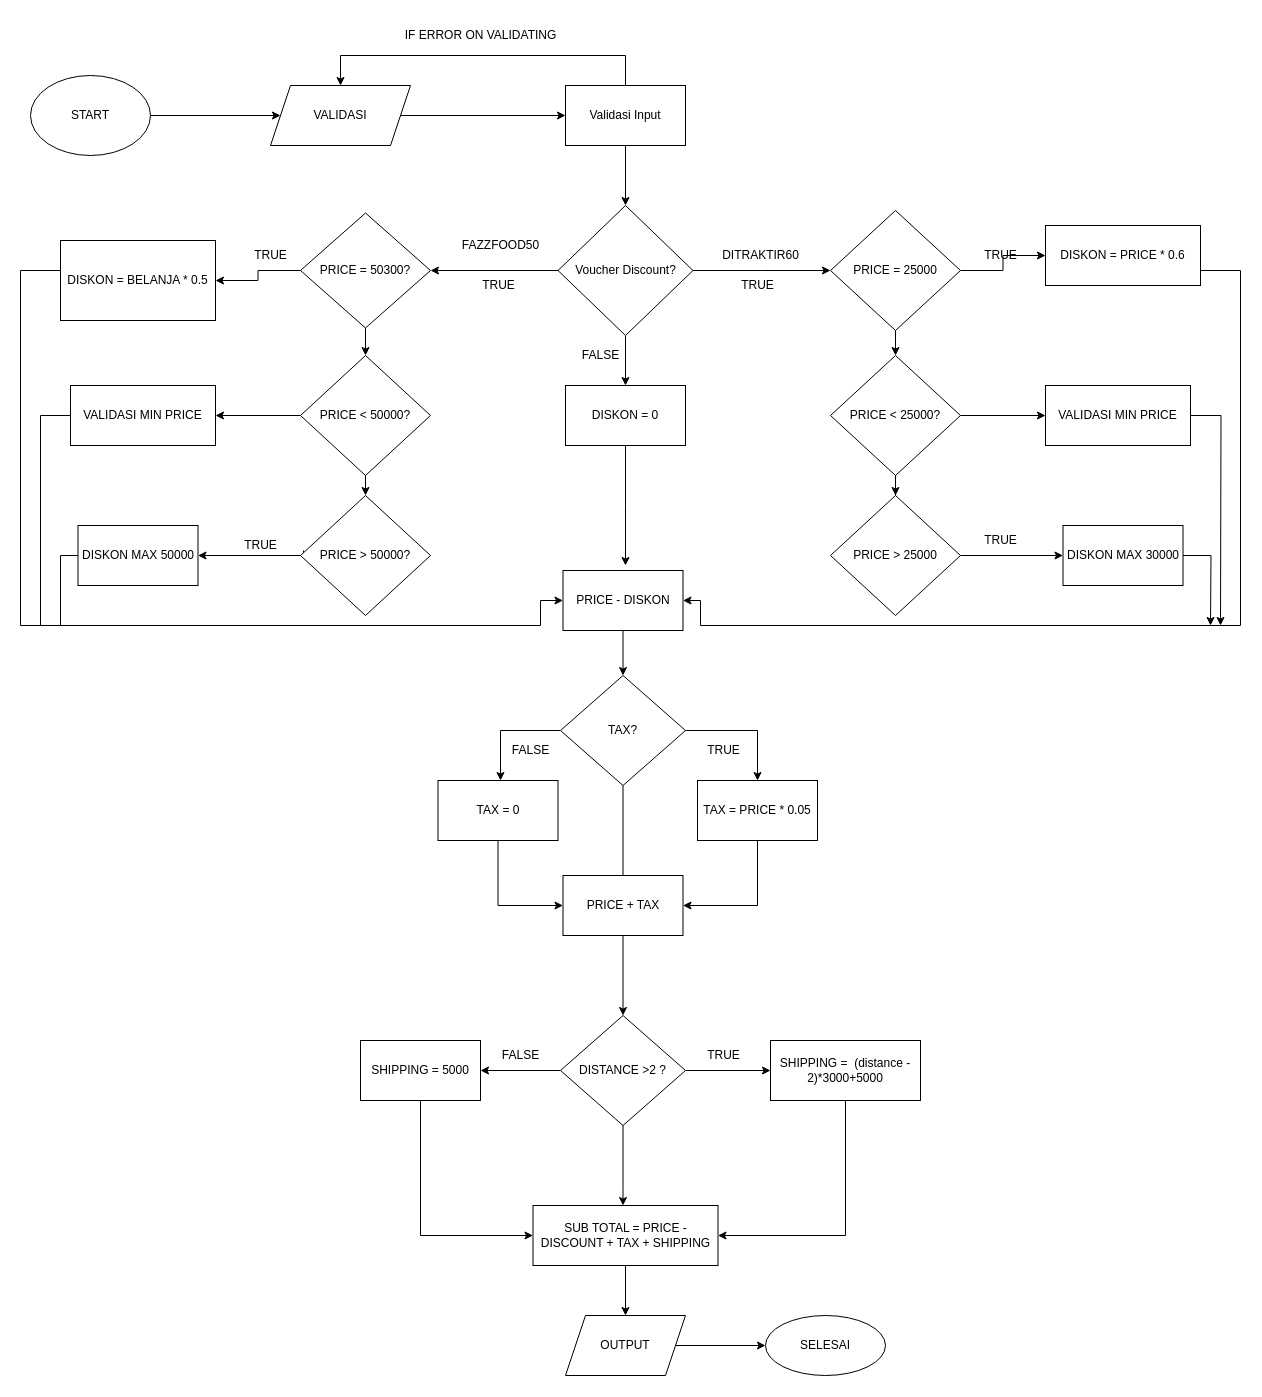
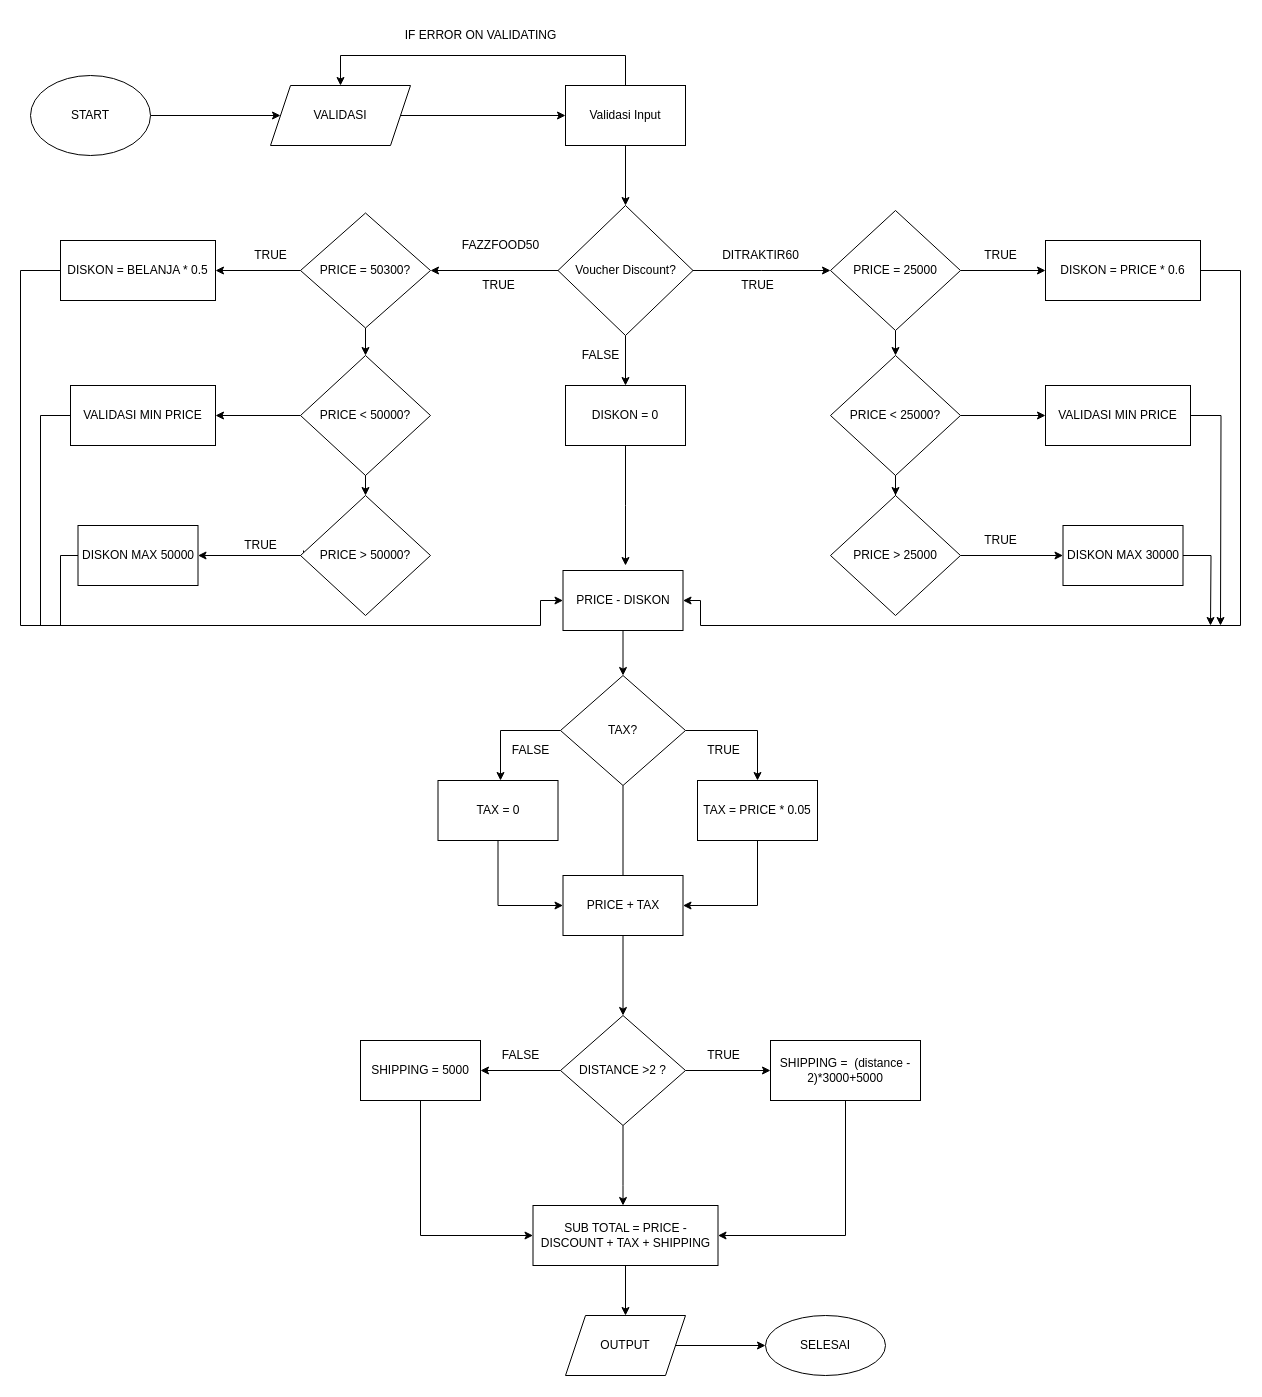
(1123, 256) -> (1123, 271)
(138, 281) -> (138, 271)
